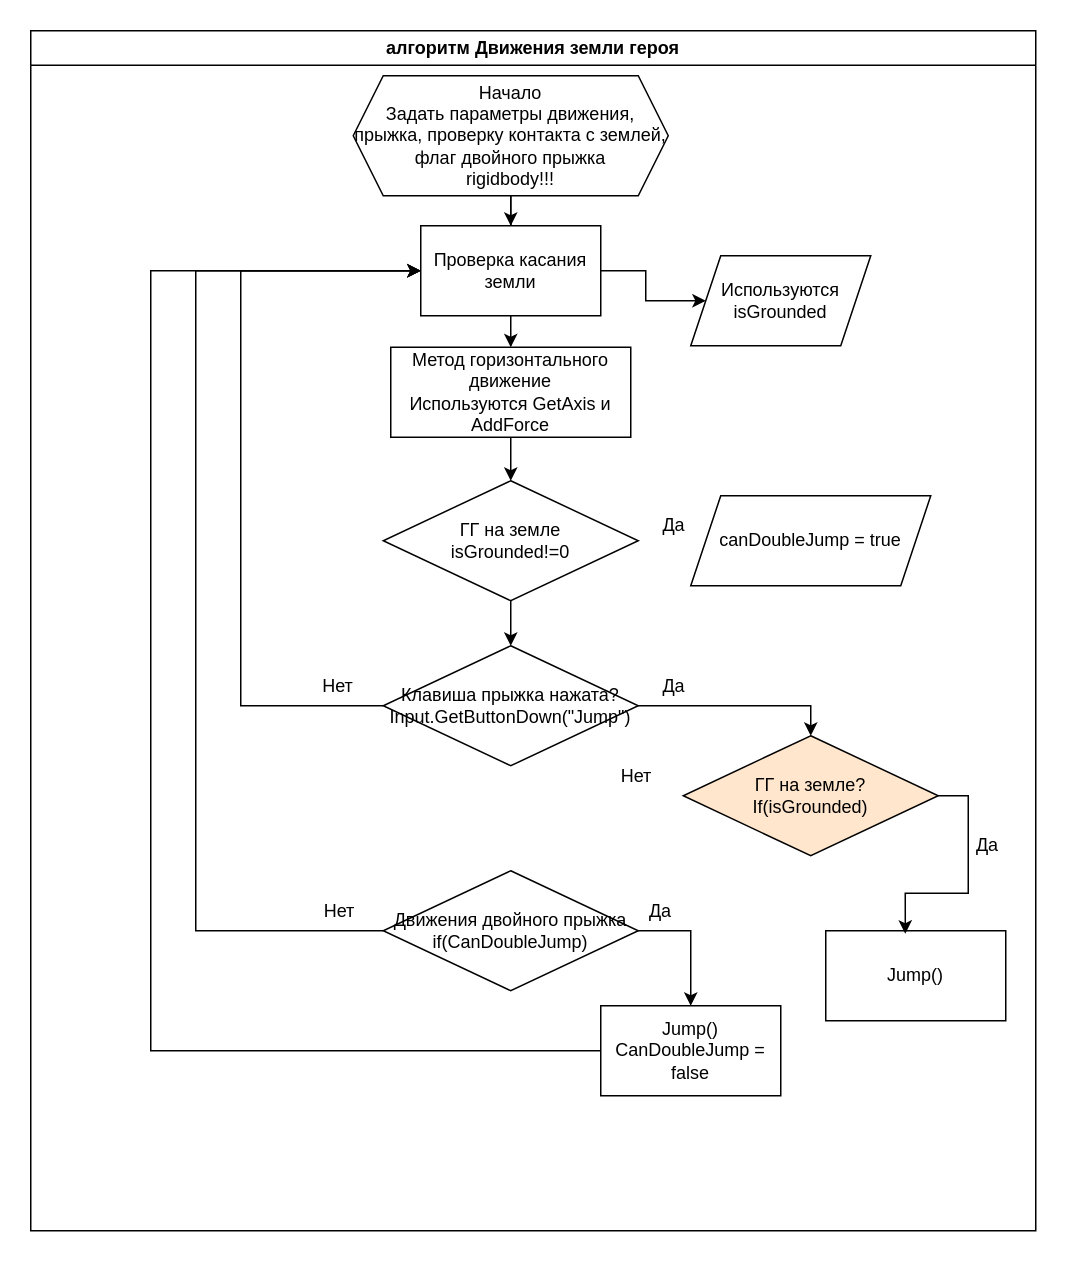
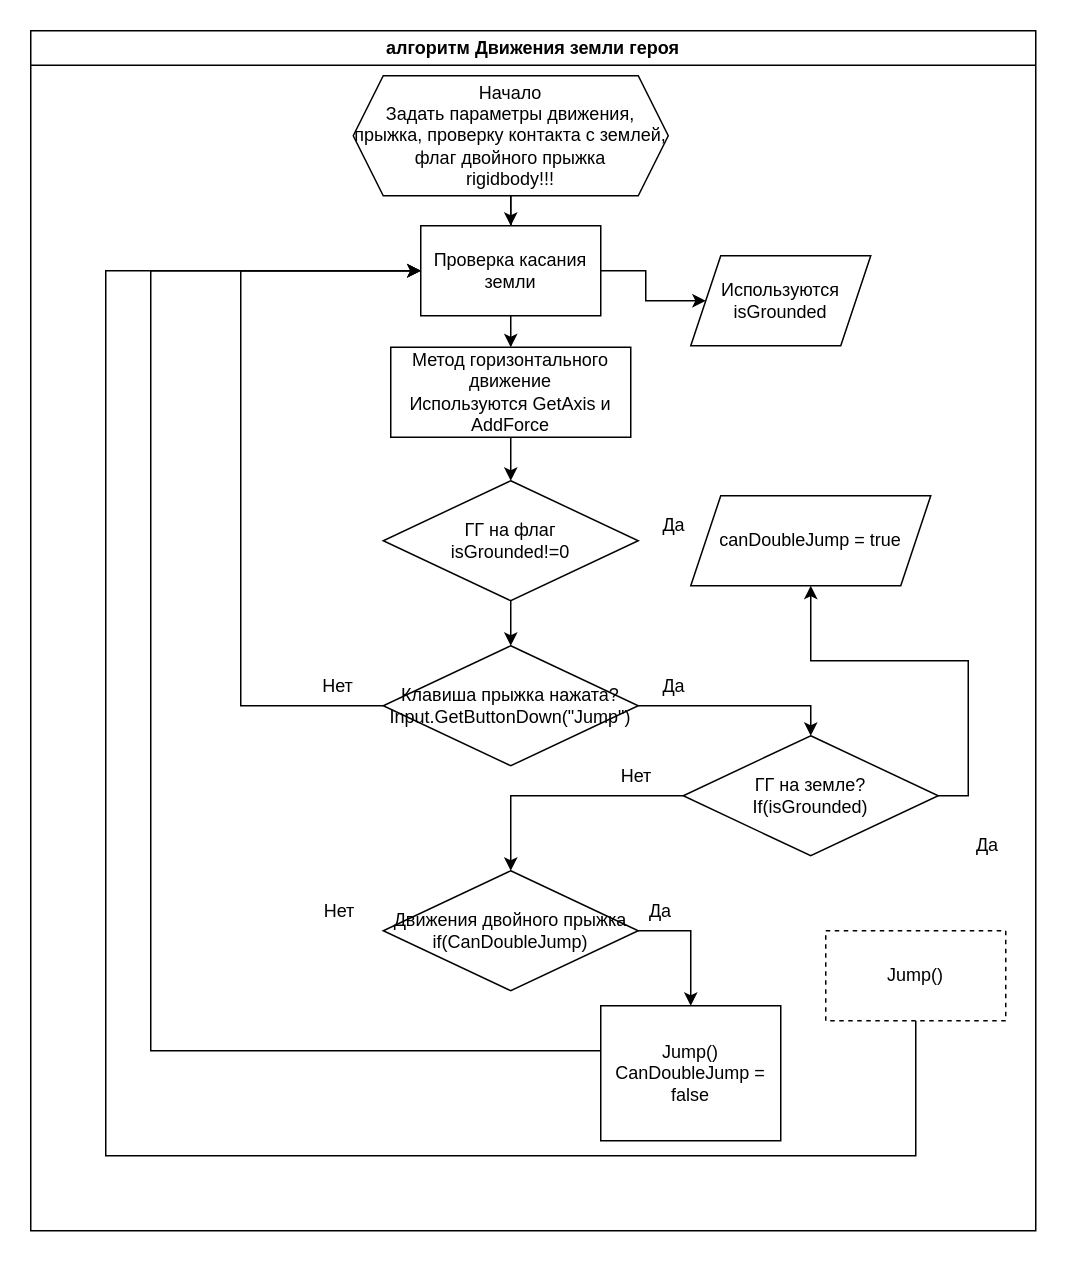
(511, 541) -> (511, 541)
(196, 696) -> none
none -> (565, 796)
(811, 796) -> (811, 796)
(968, 889) -> (926, 661)
(916, 976) -> (916, 976)
(691, 1051) -> (691, 1073)
none -> (116, 1156)
